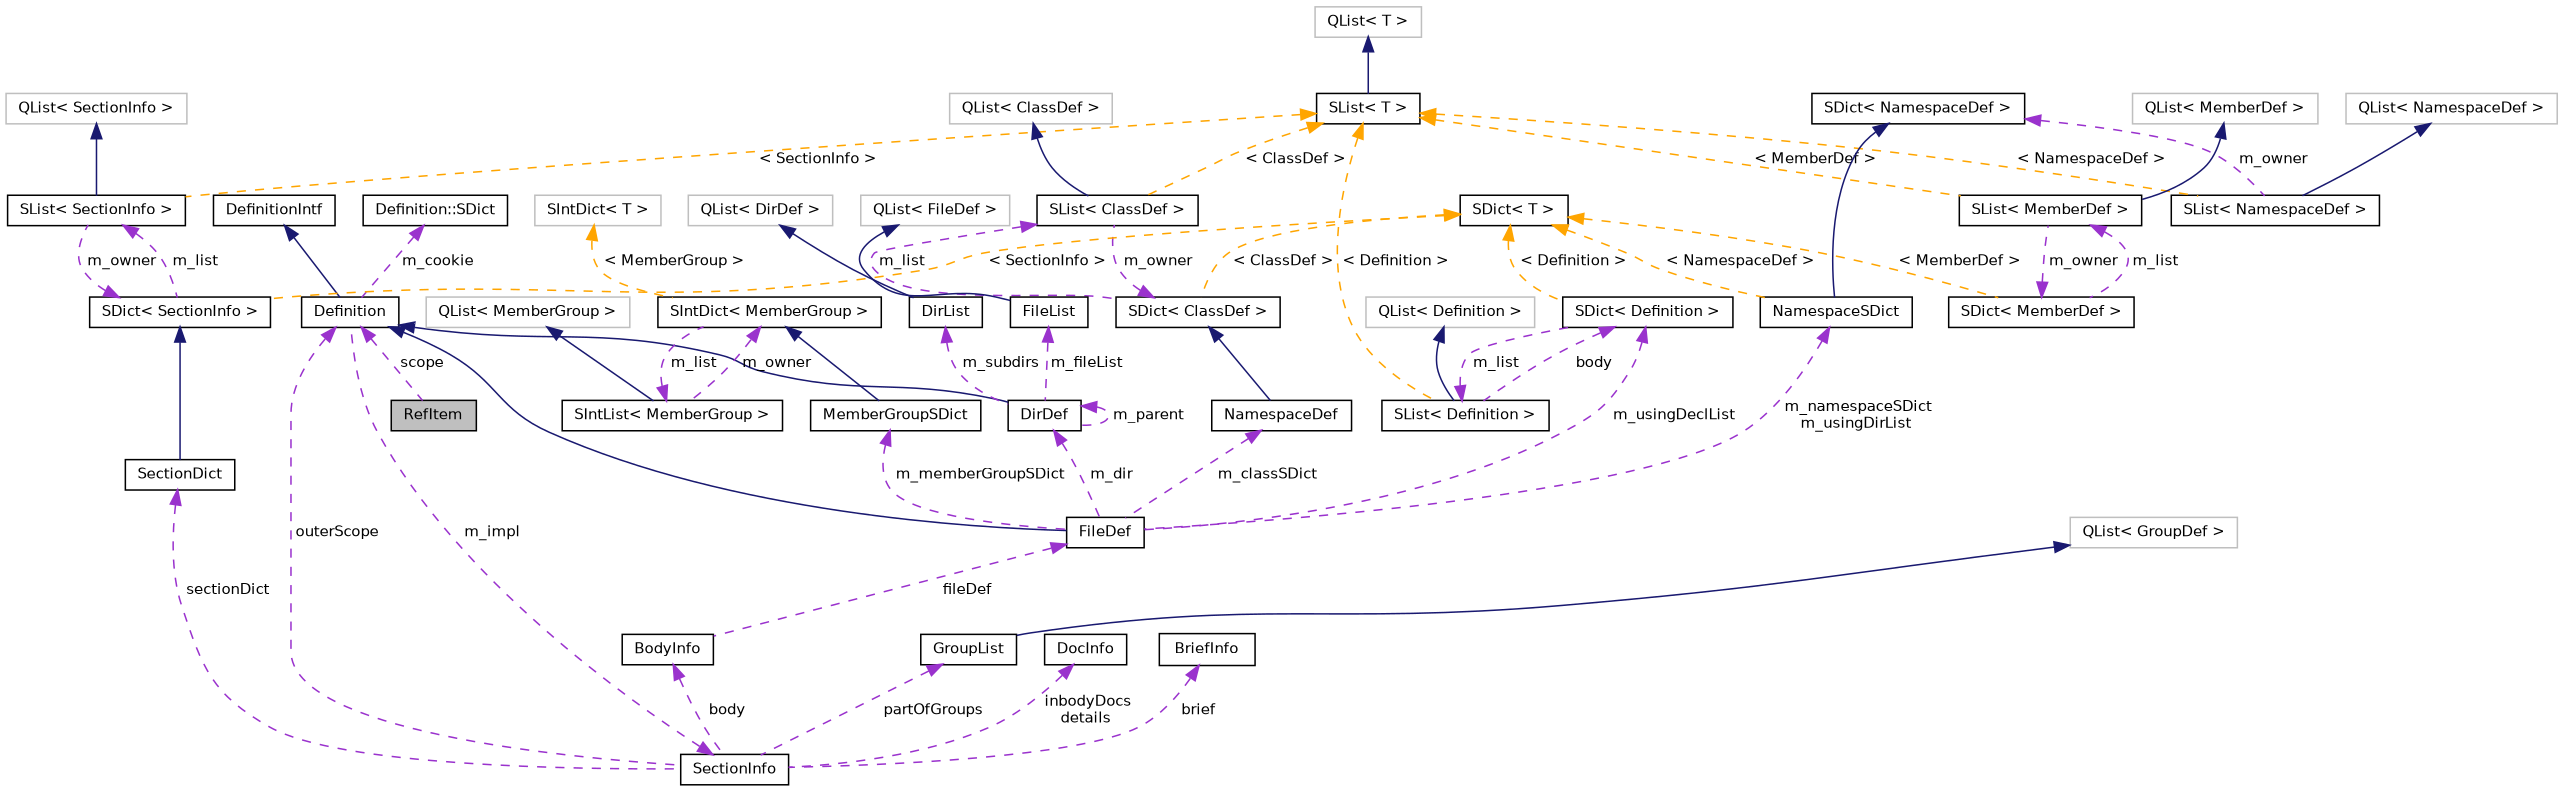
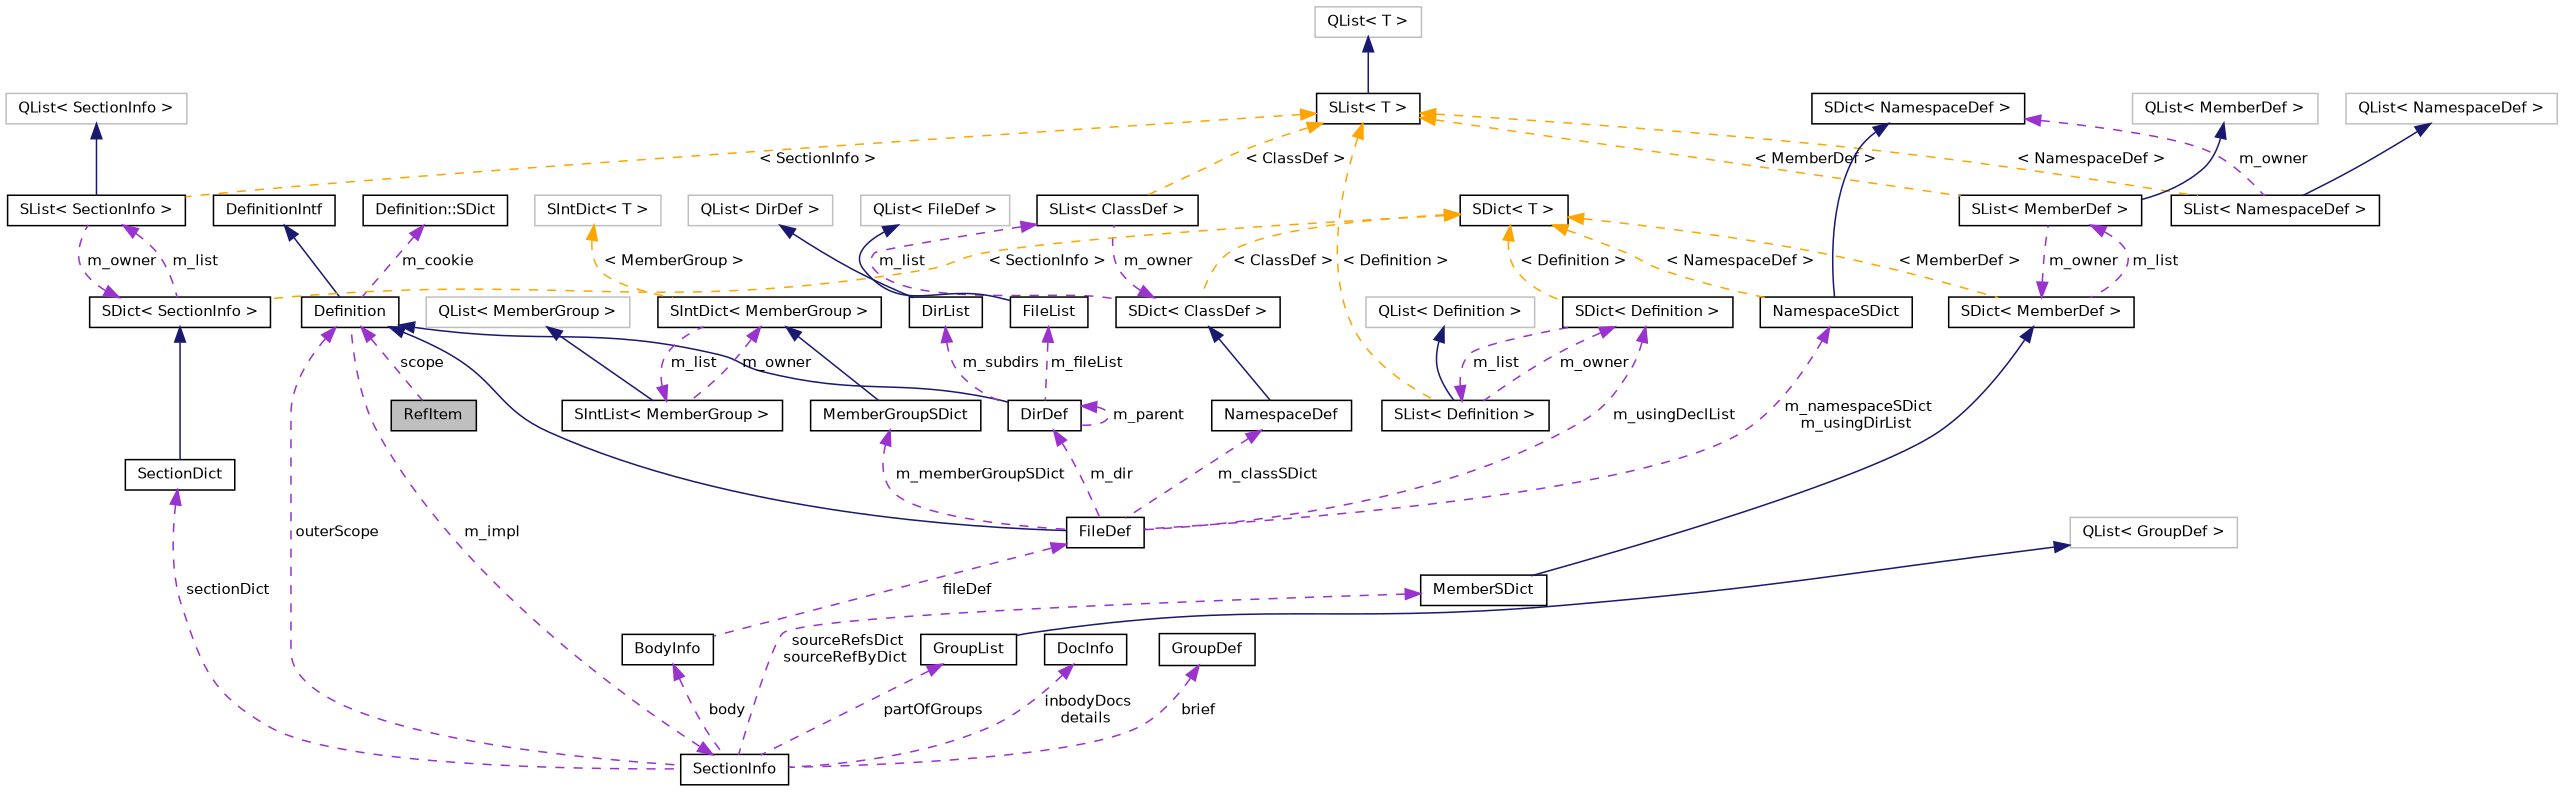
(1031, 109) -> none
(1592, 363) -> (1592, 363)
none -> (1484, 590)
(1207, 650) -> (1207, 650)
